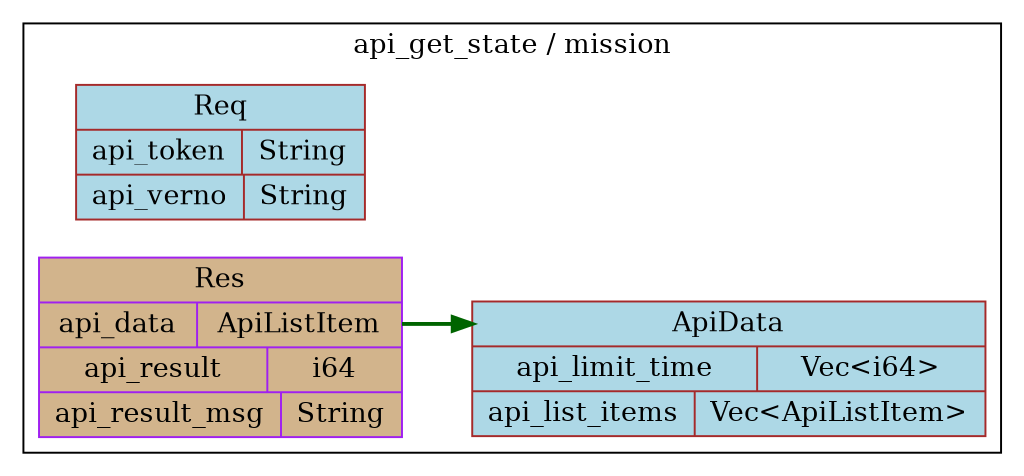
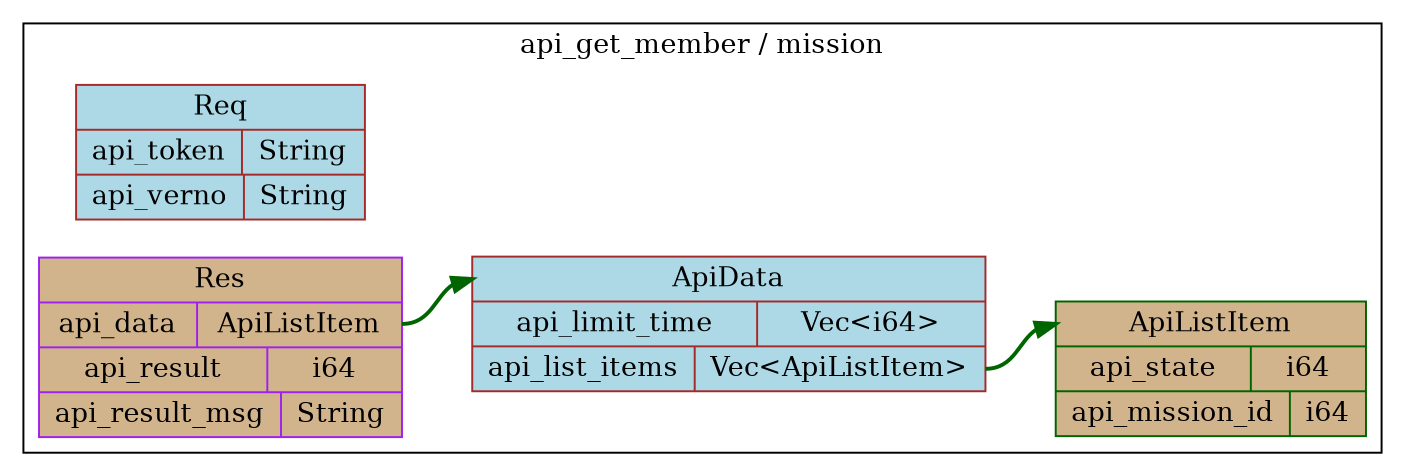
(512, 46) -> (702, 46)
none -> (1211, 369)
